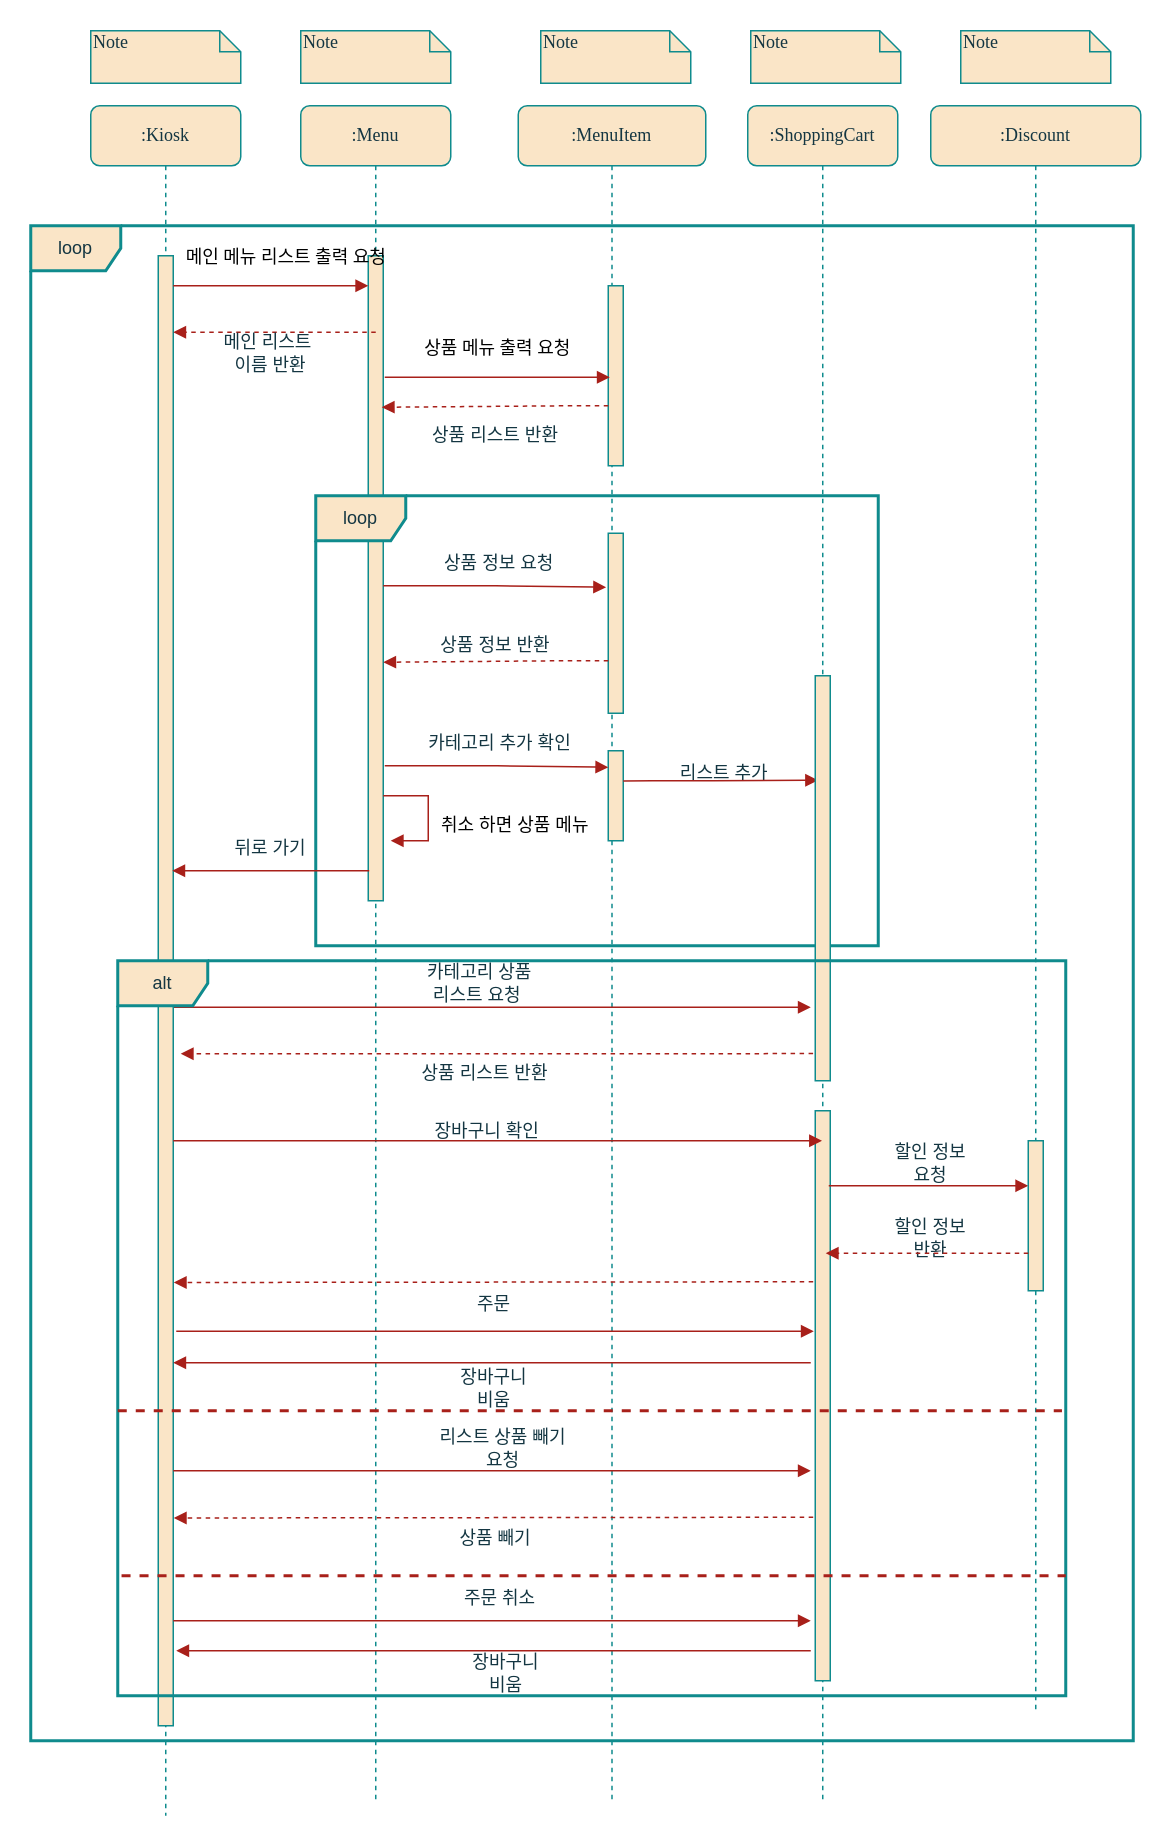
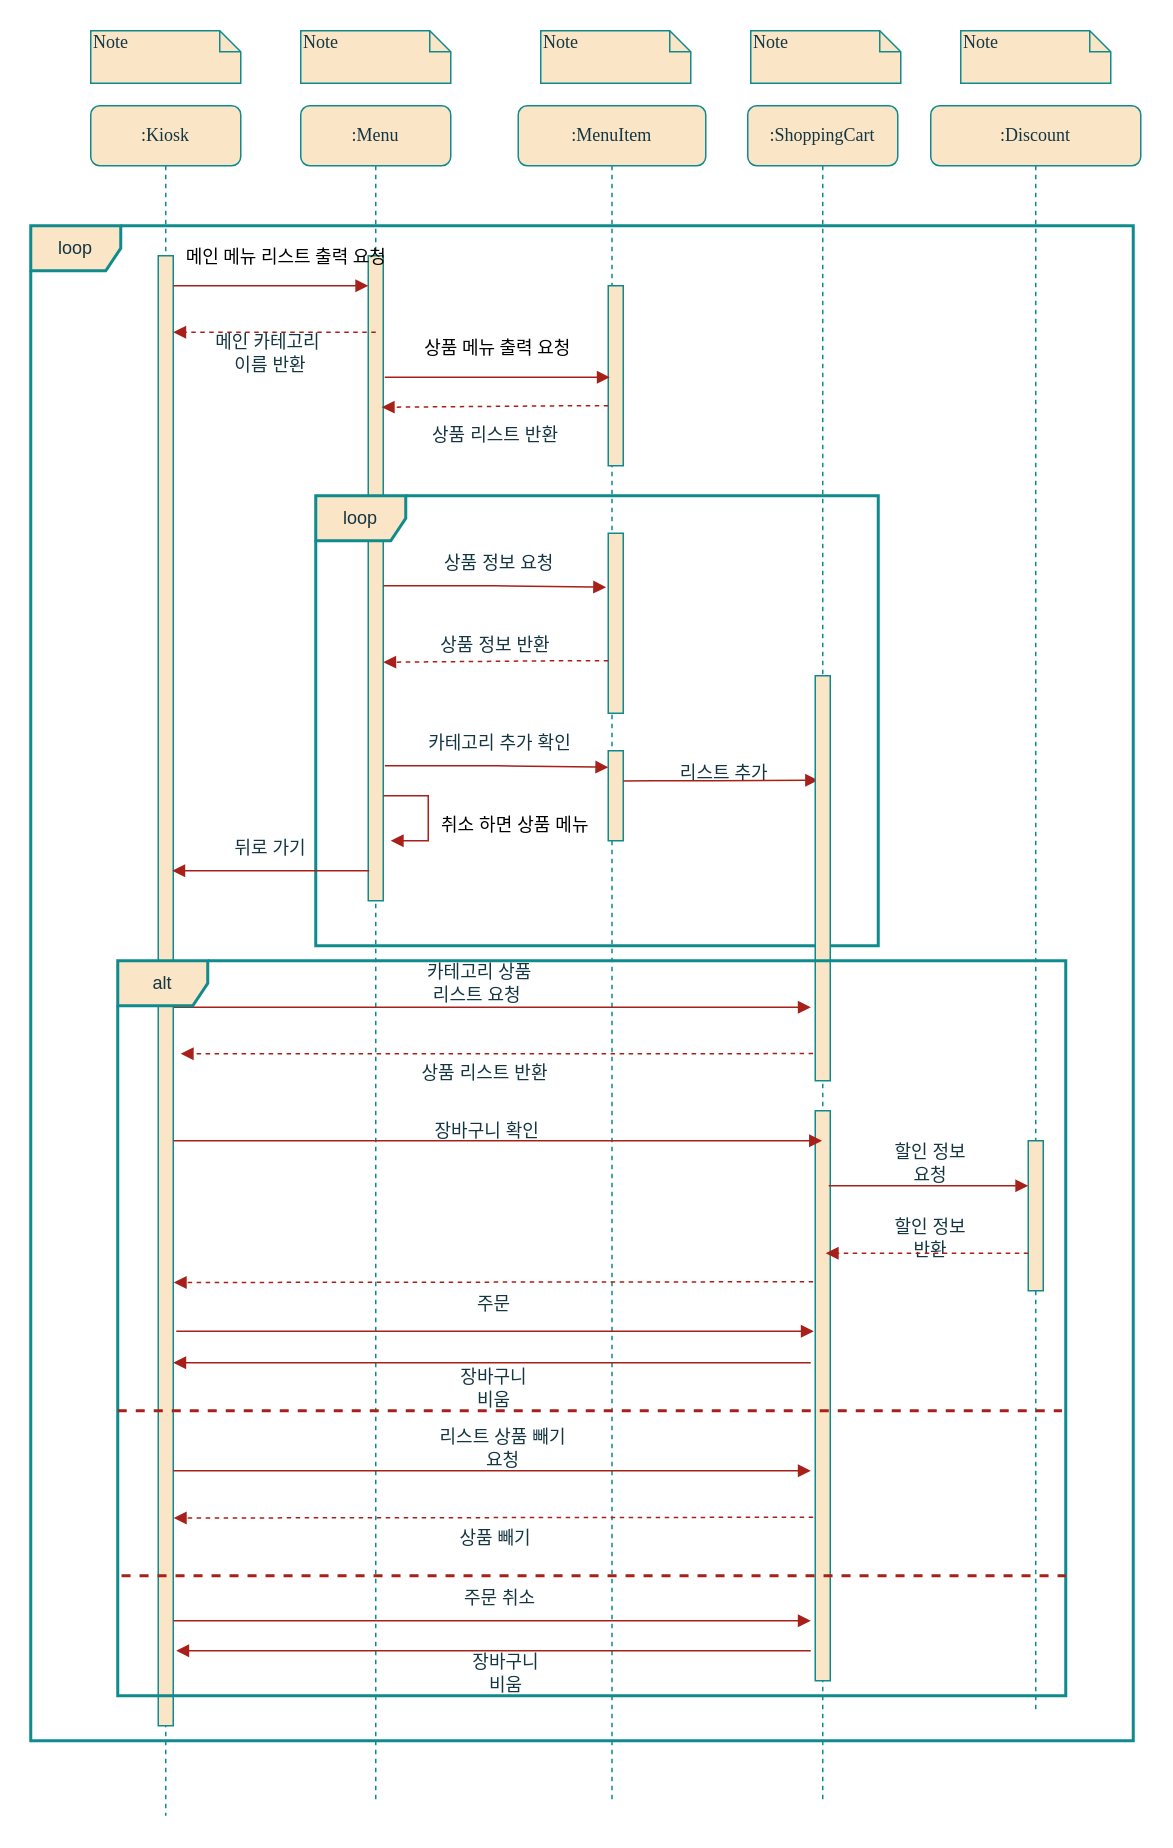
(271, 353) -> (271, 353)
